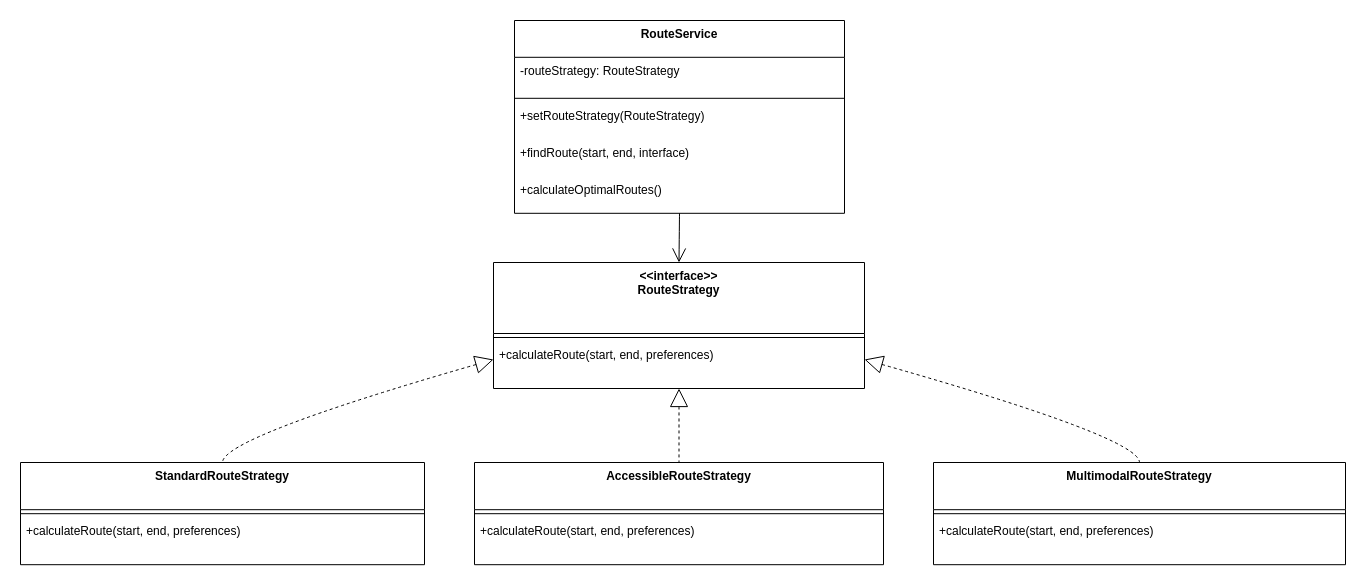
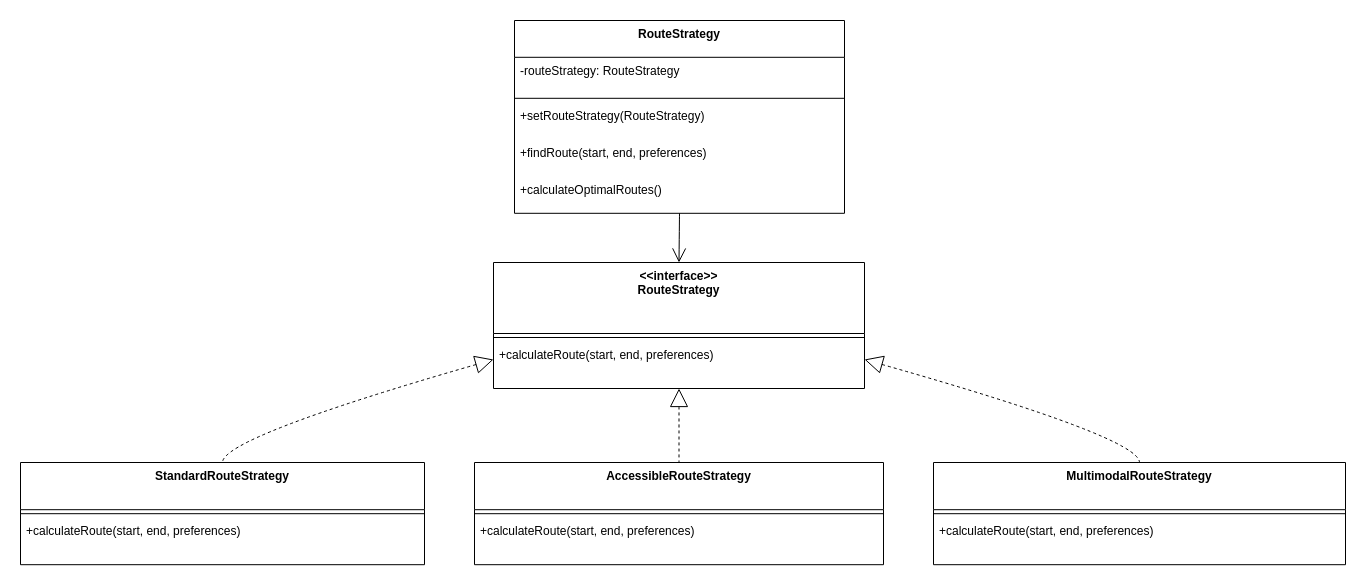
(679, 34) -> (679, 34)
(622, 153) -> (630, 153)
